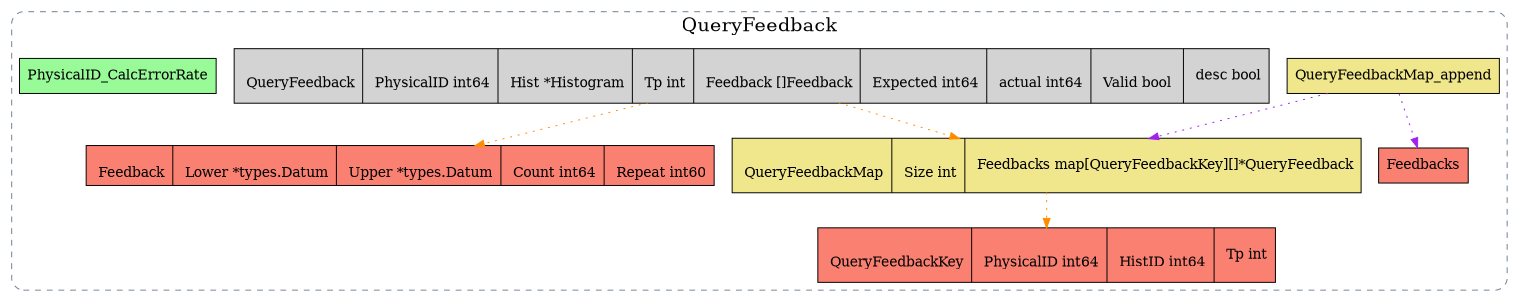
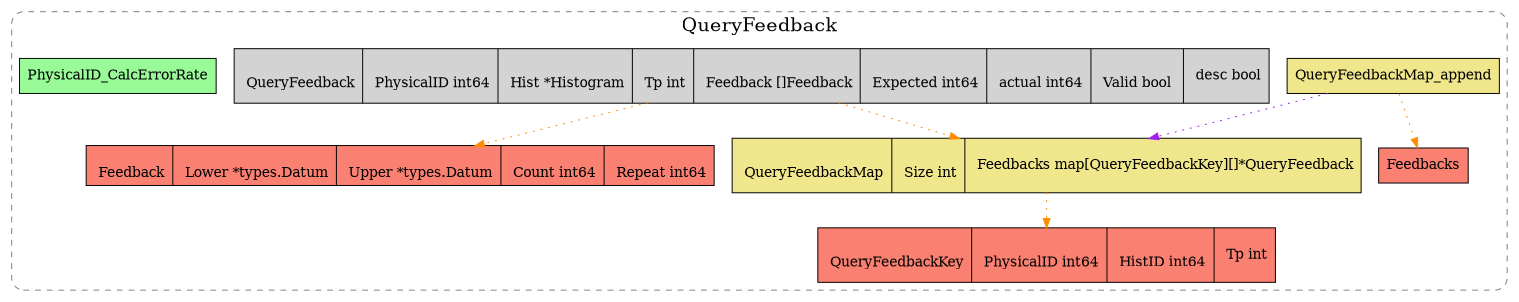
(1407, 116) -> (1407, 116)
(659, 173) -> (659, 173)
